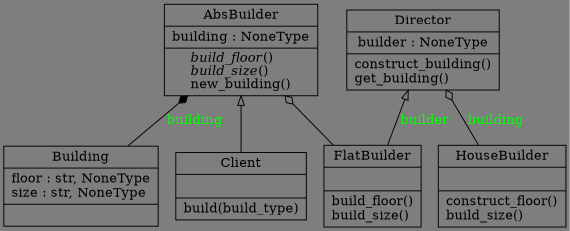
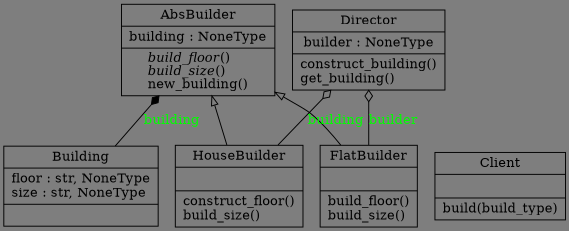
(396, 122) -> (369, 123)
(313, 125) -> (315, 117)
(241, 129) -> (221, 125)
